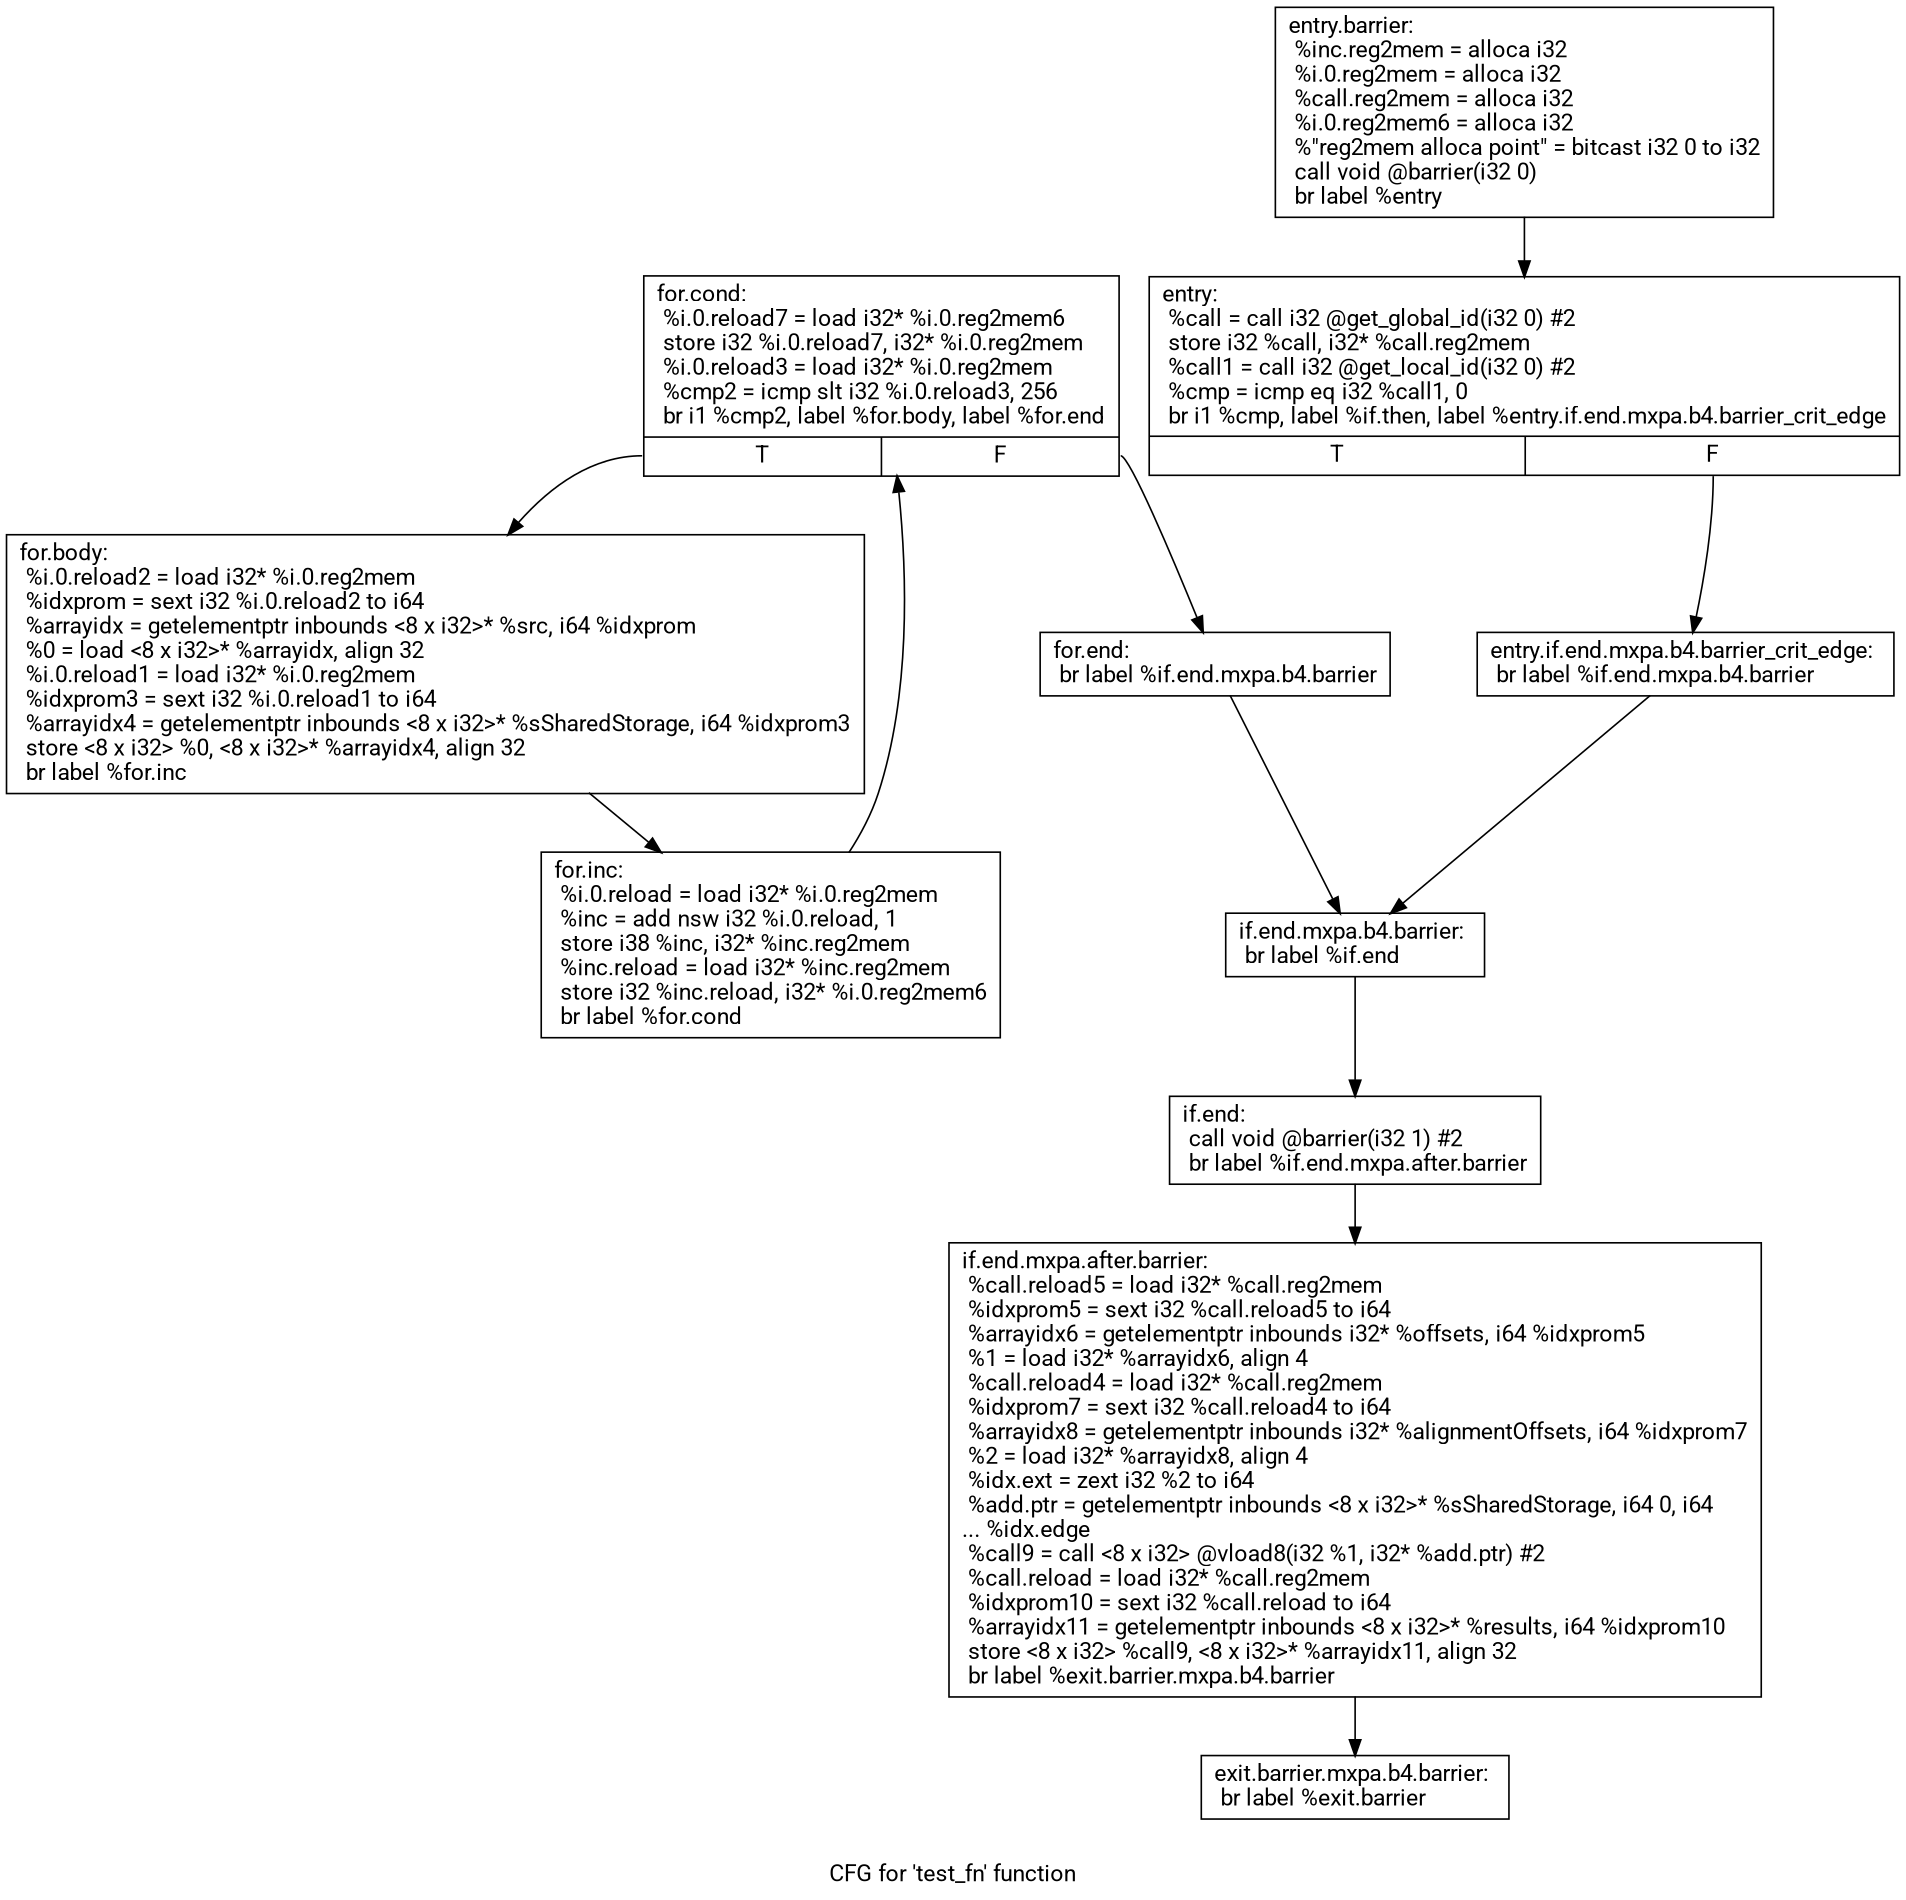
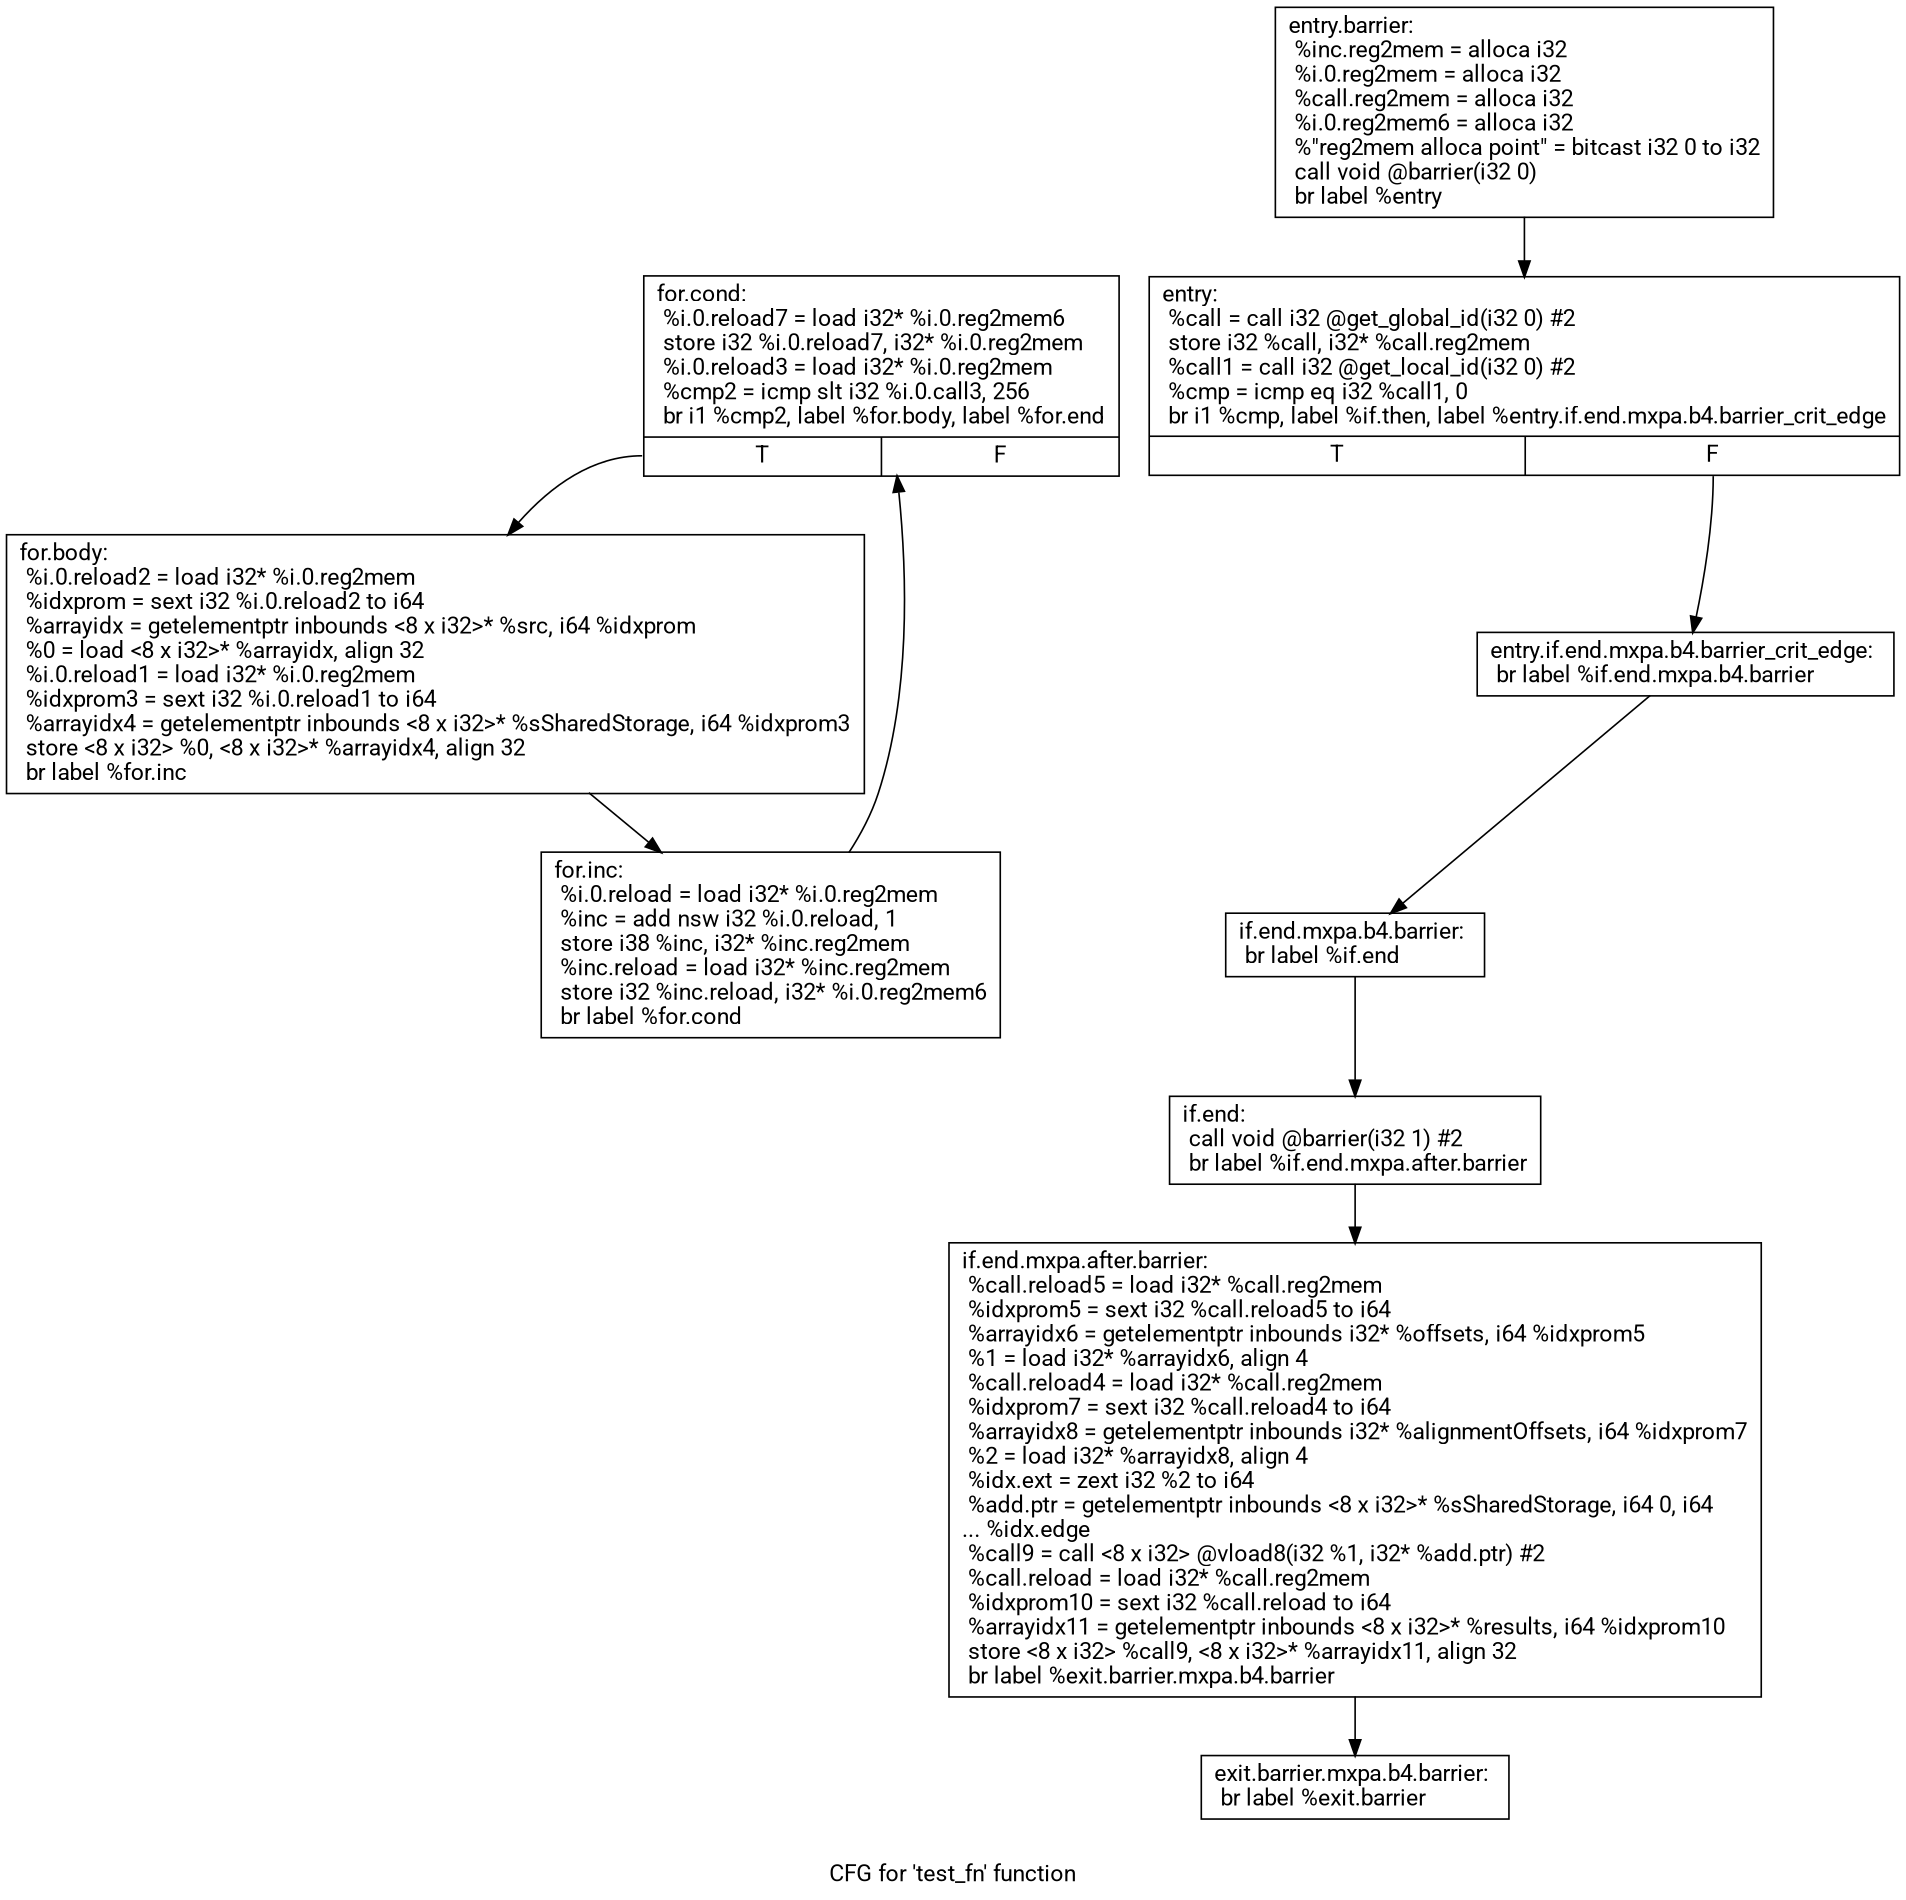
(858, 392) -> (843, 392)
(1215, 664) -> none
